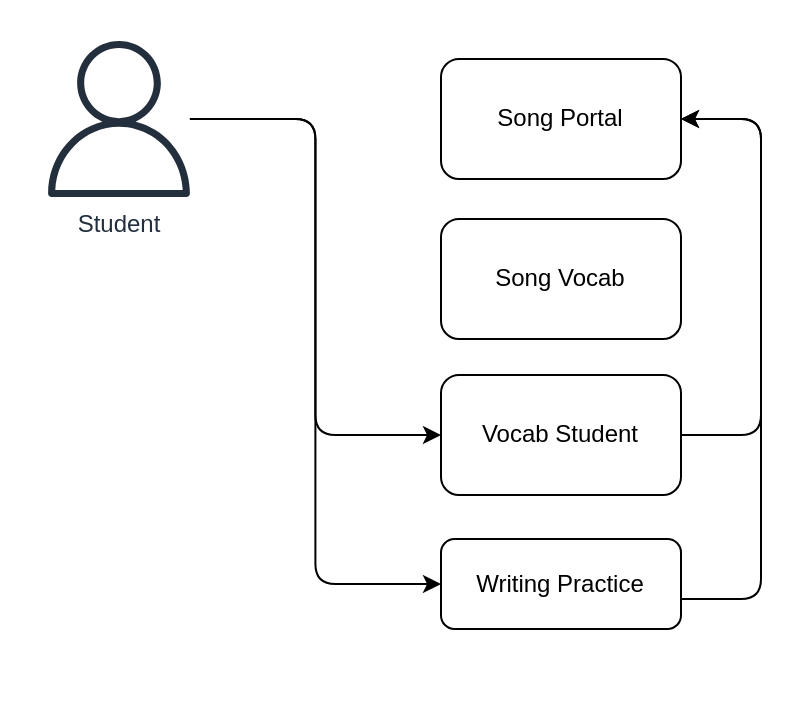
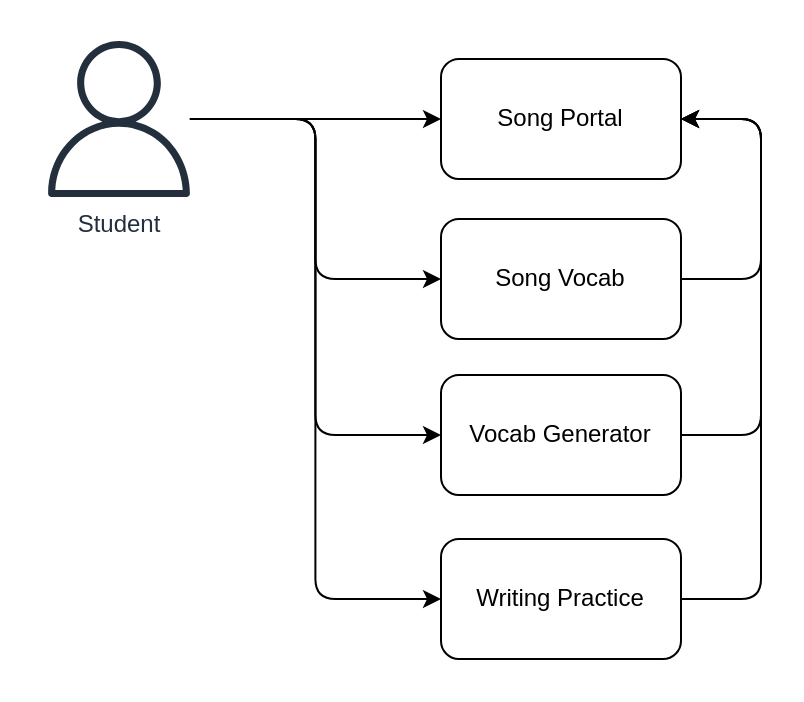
none -> (368, 119)
none -> (374, 279)
none -> (718, 279)
(561, 435) -> (561, 435)
(561, 584) -> (561, 599)
